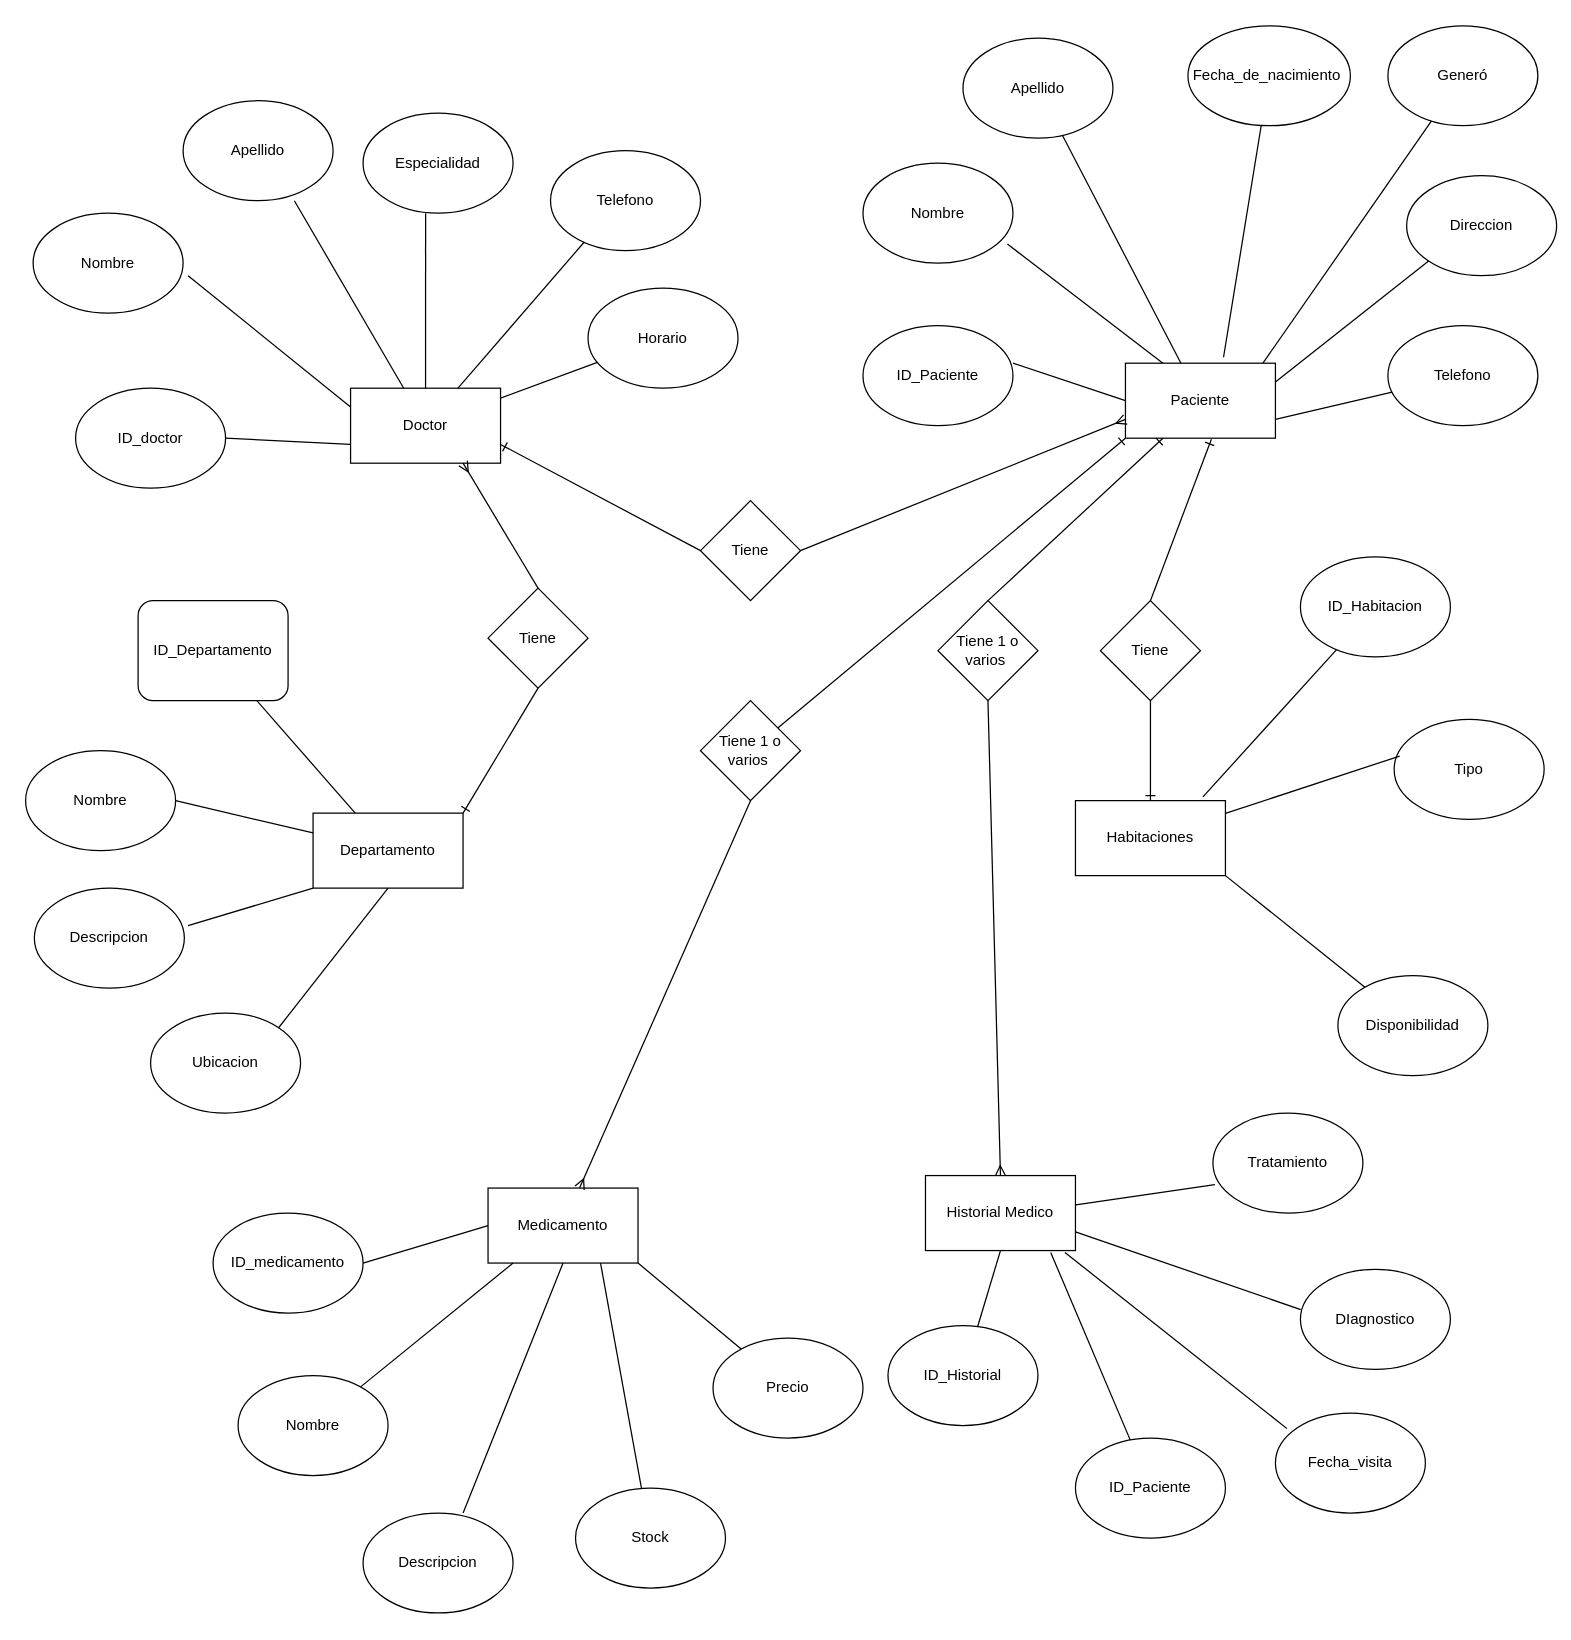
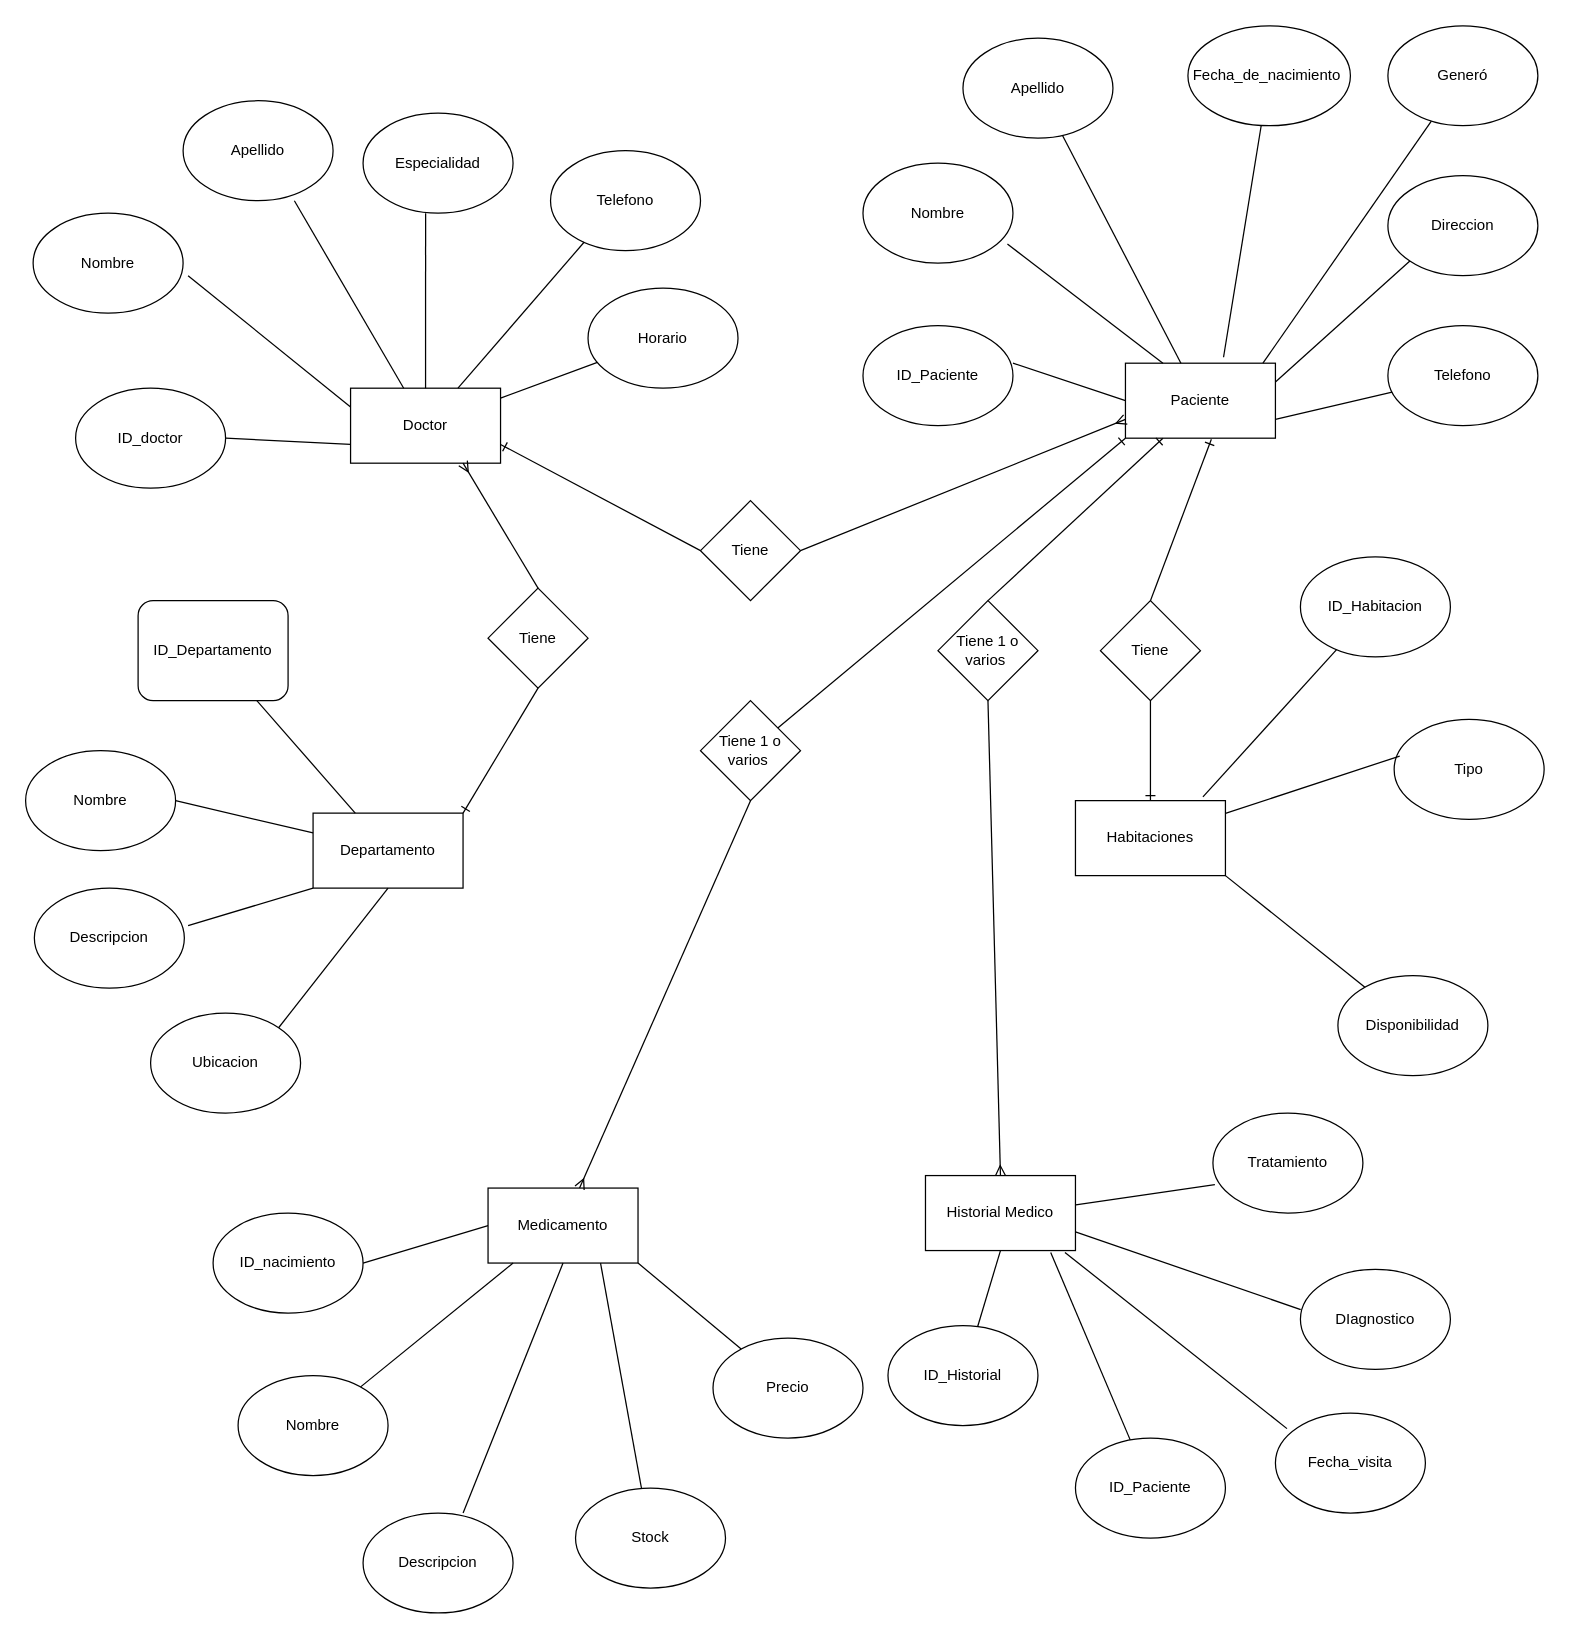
(1482, 226) -> (1463, 226)
(288, 1263) -> (288, 1263)
